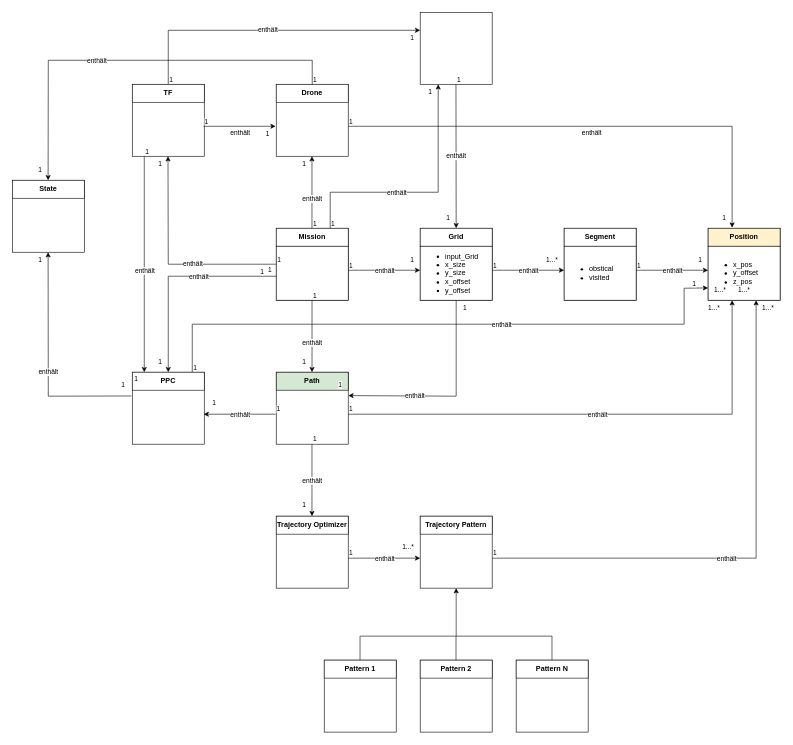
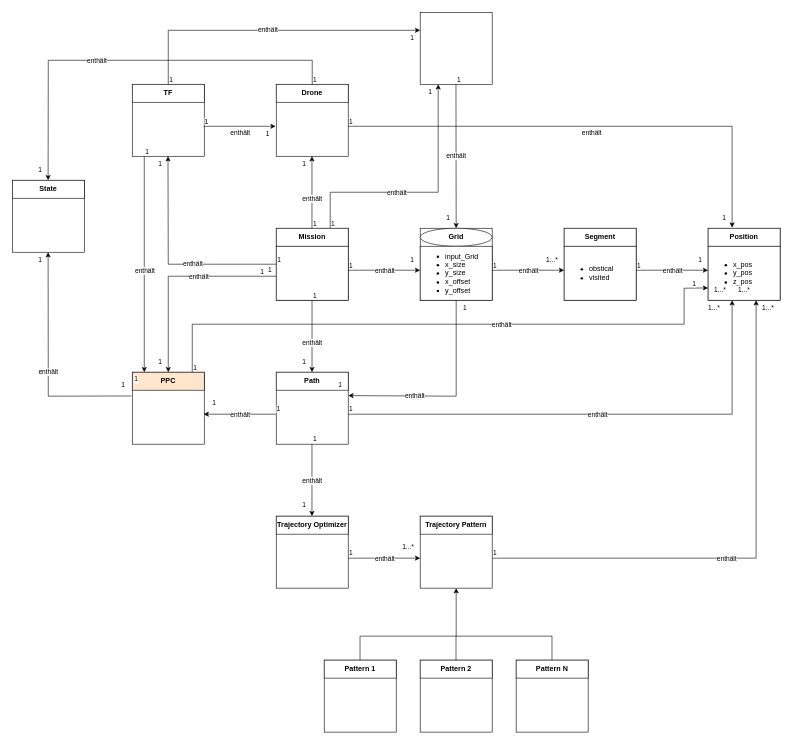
(456, 237) -> (456, 237)
(744, 237) -> (744, 237)
(726, 273) -> (720, 273)
(168, 381) -> (168, 381)
(312, 381) -> (312, 381)
